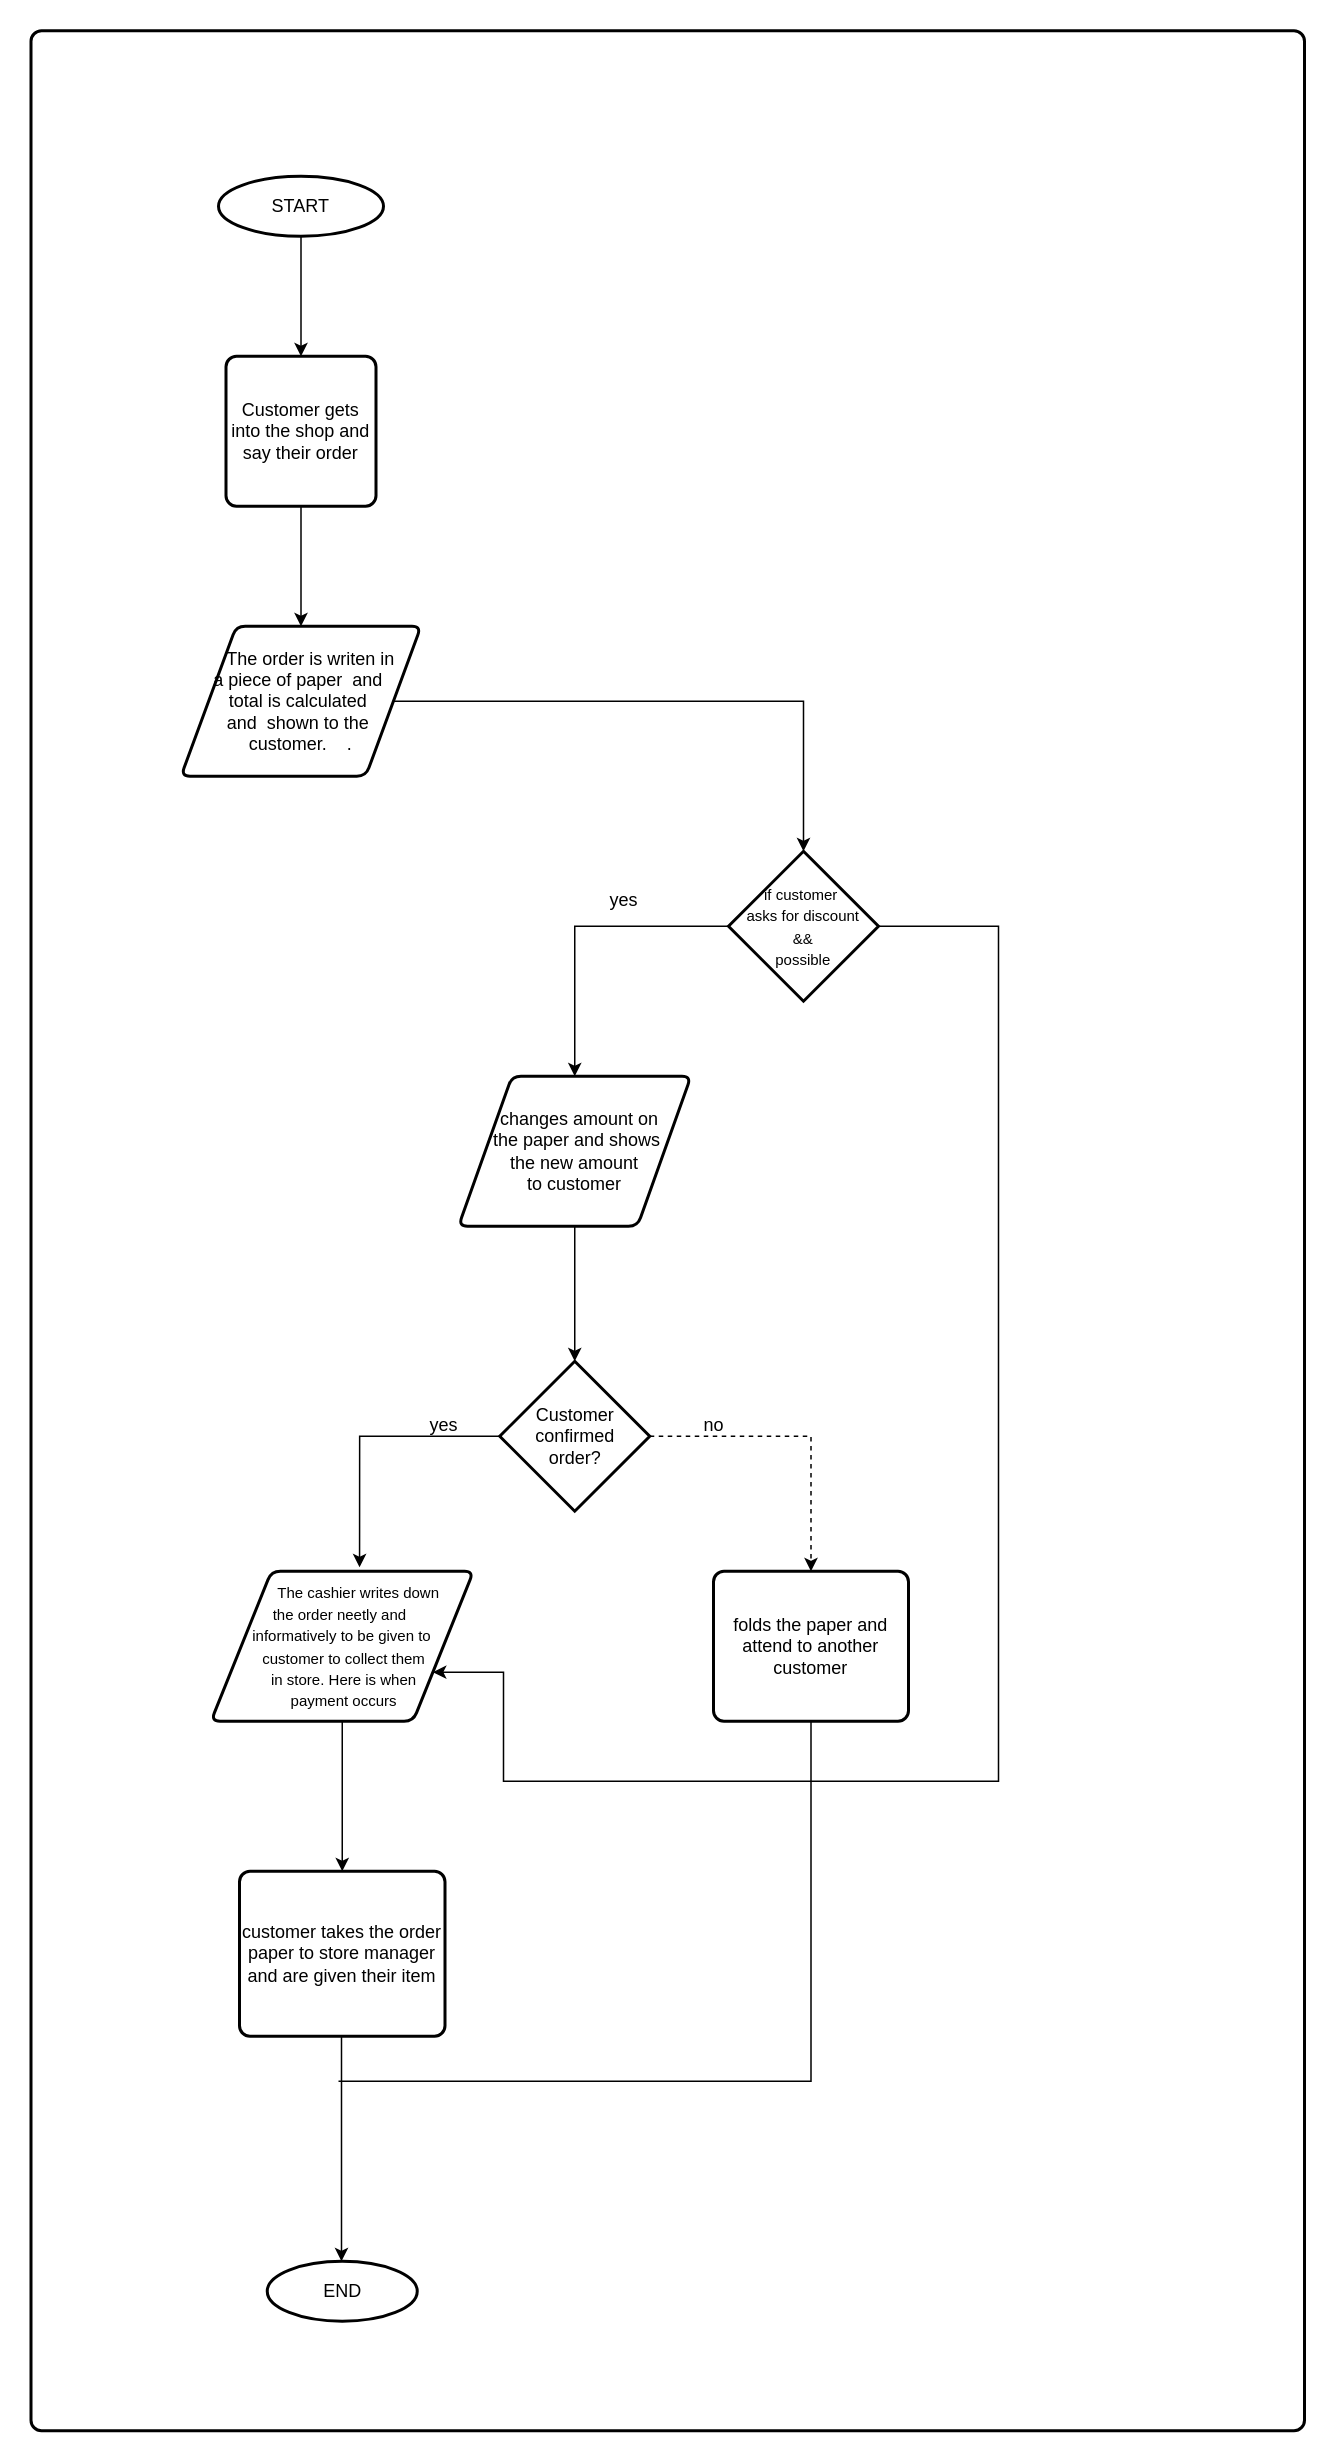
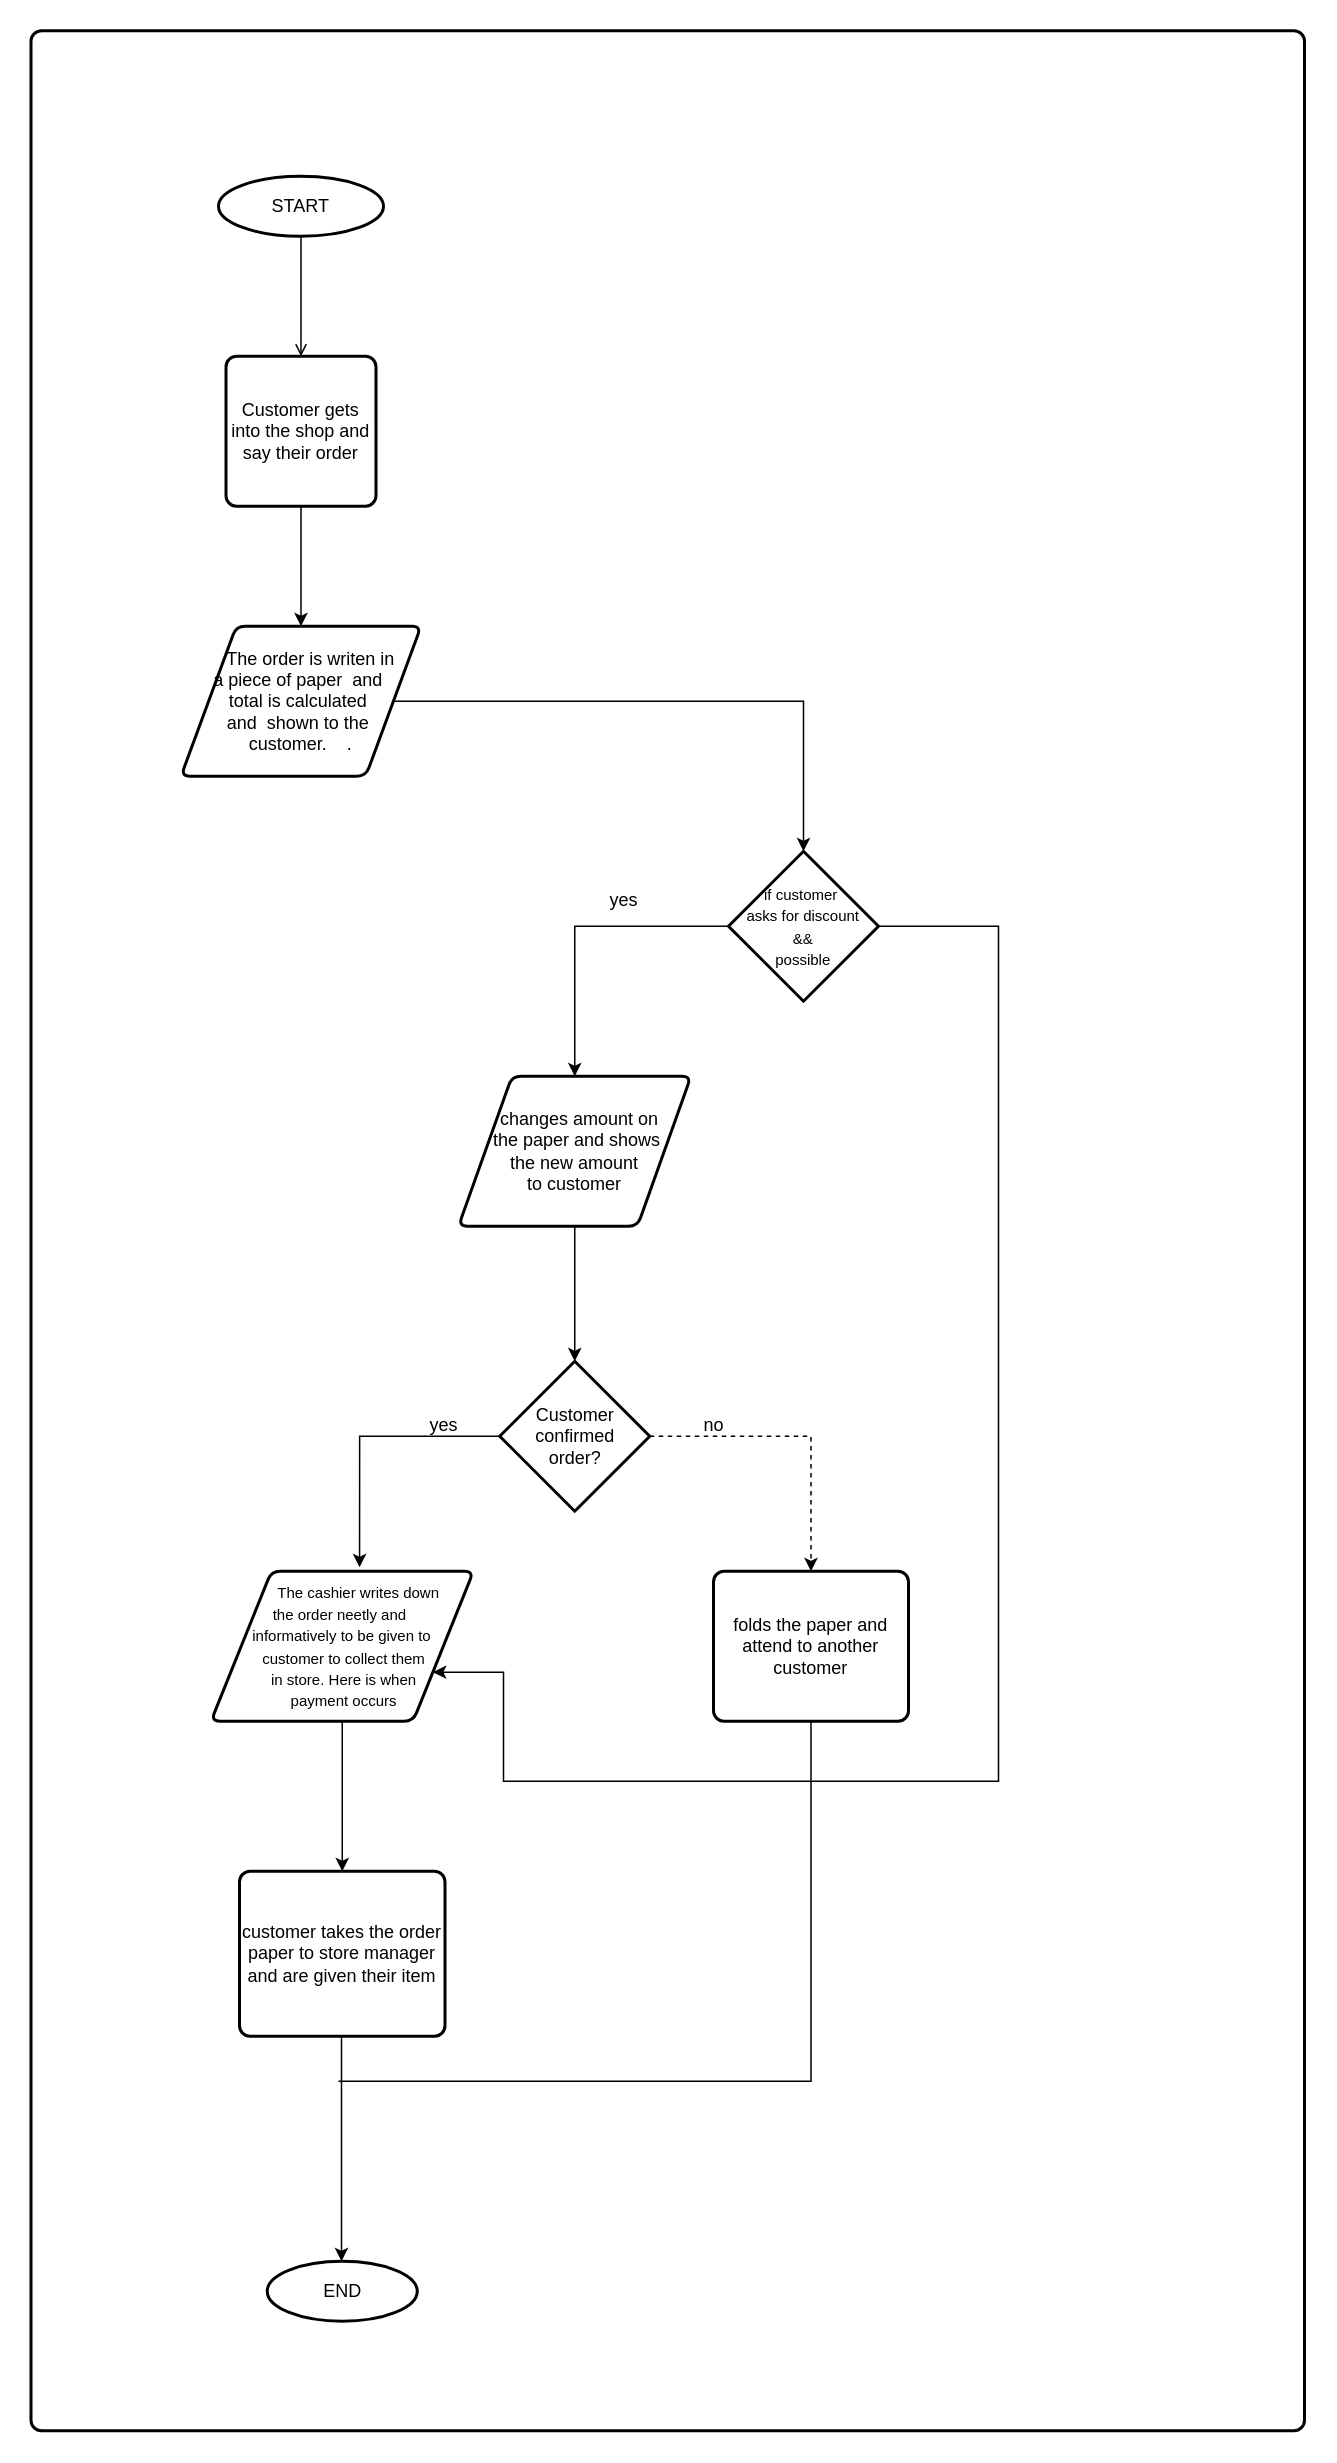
(301, 345) -> (301, 347)
